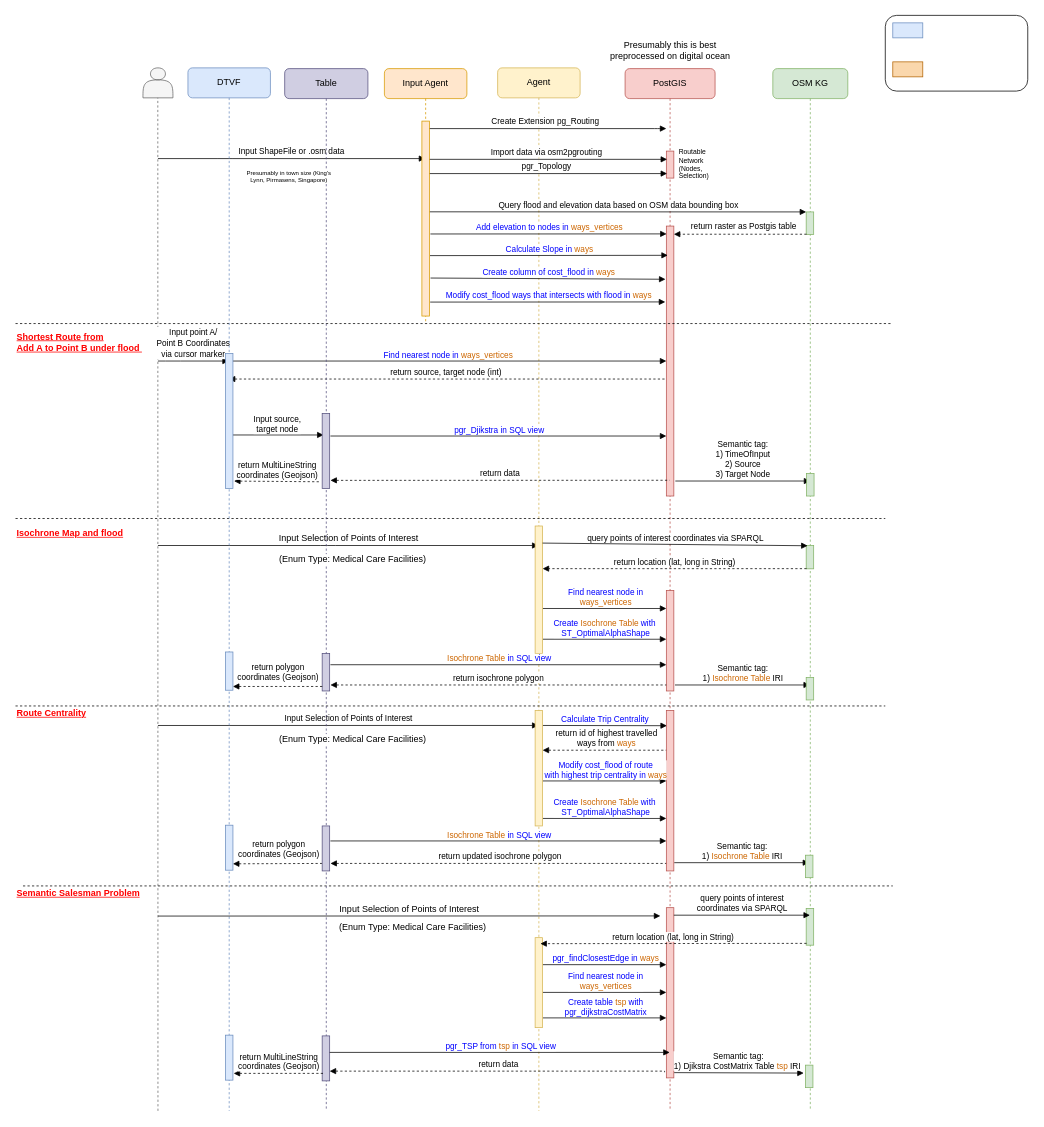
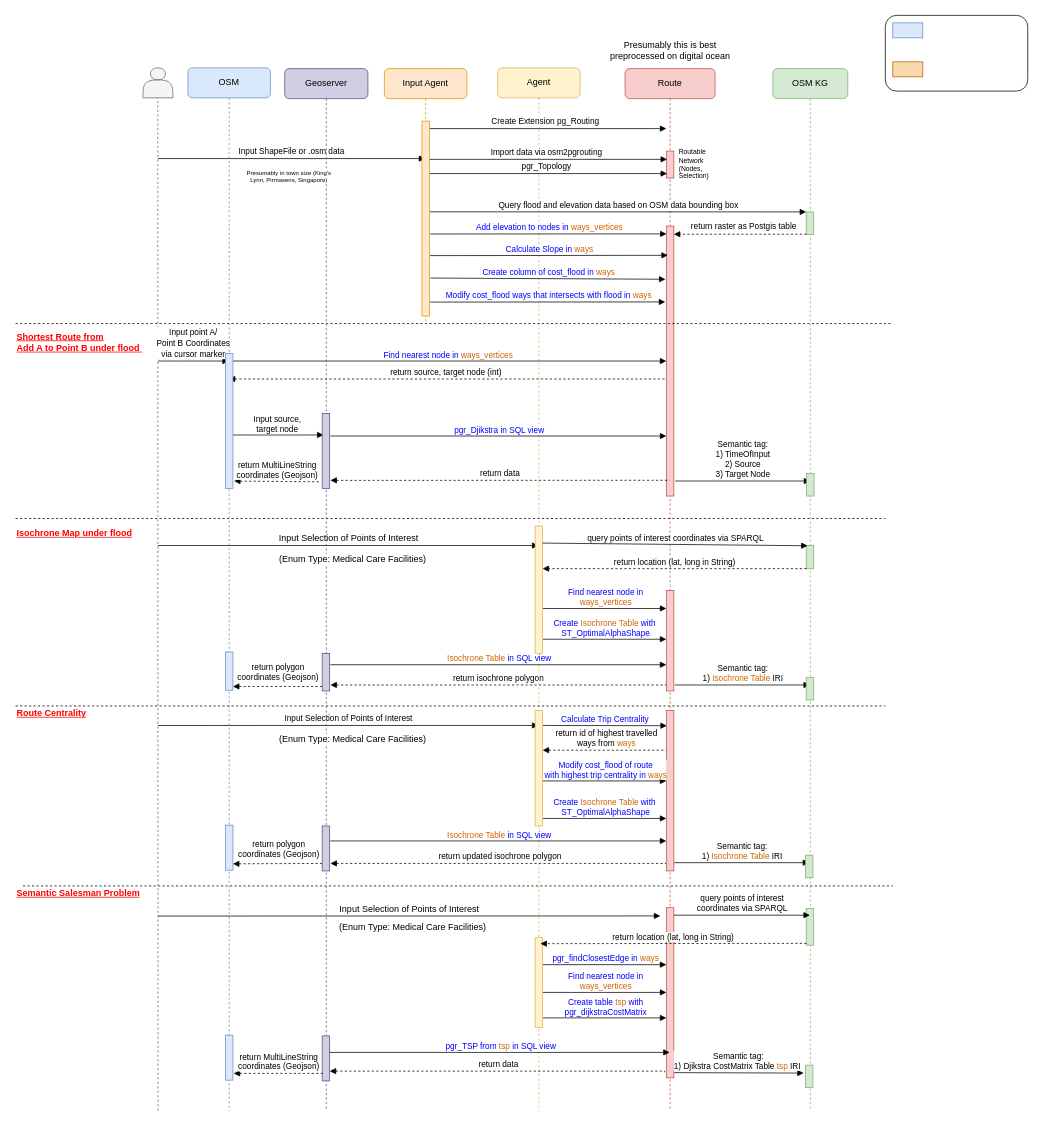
(229, 83) -> (229, 83)
(326, 84) -> (326, 84)
(670, 84) -> (670, 84)
(70, 534) -> (75, 534)
